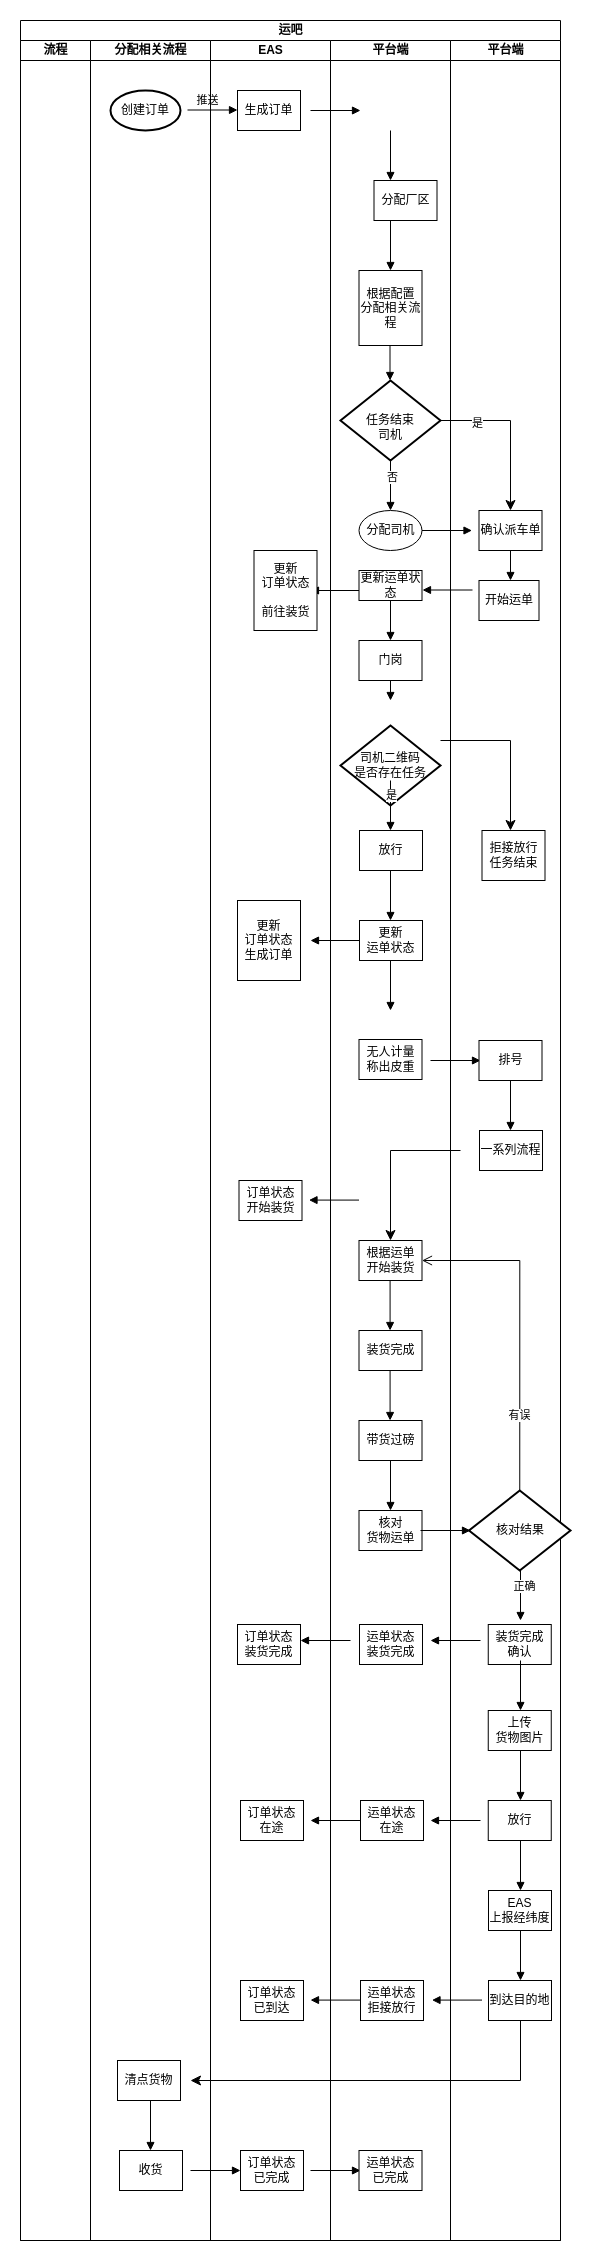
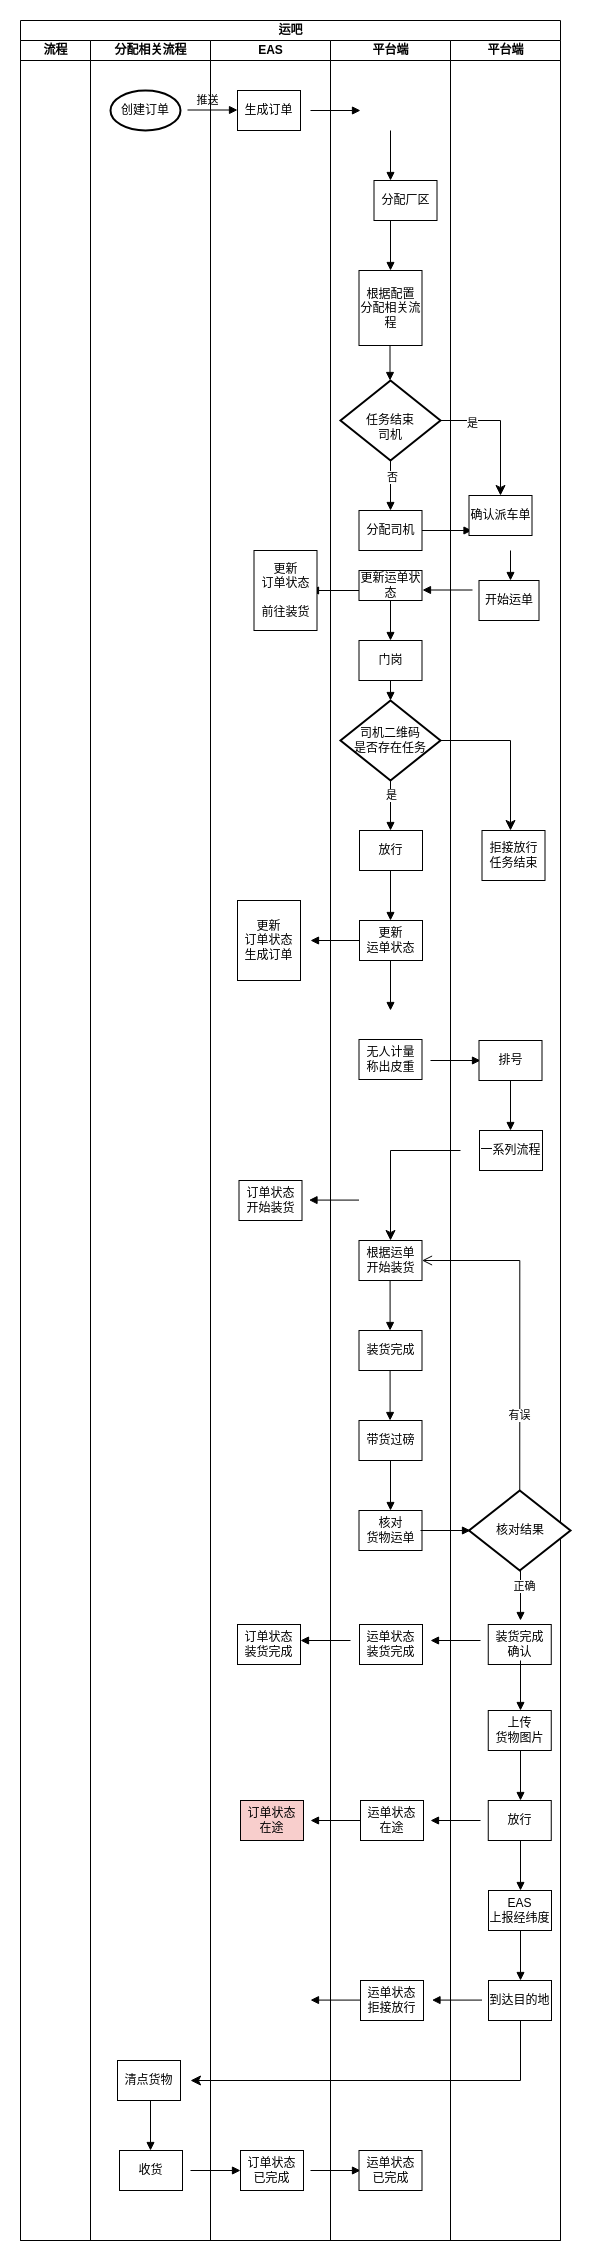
(391, 531) -> (391, 531)
(511, 531) -> (501, 516)
(391, 766) -> (391, 741)
(272, 1821) -> (272, 1821)
(272, 2001) -> none
